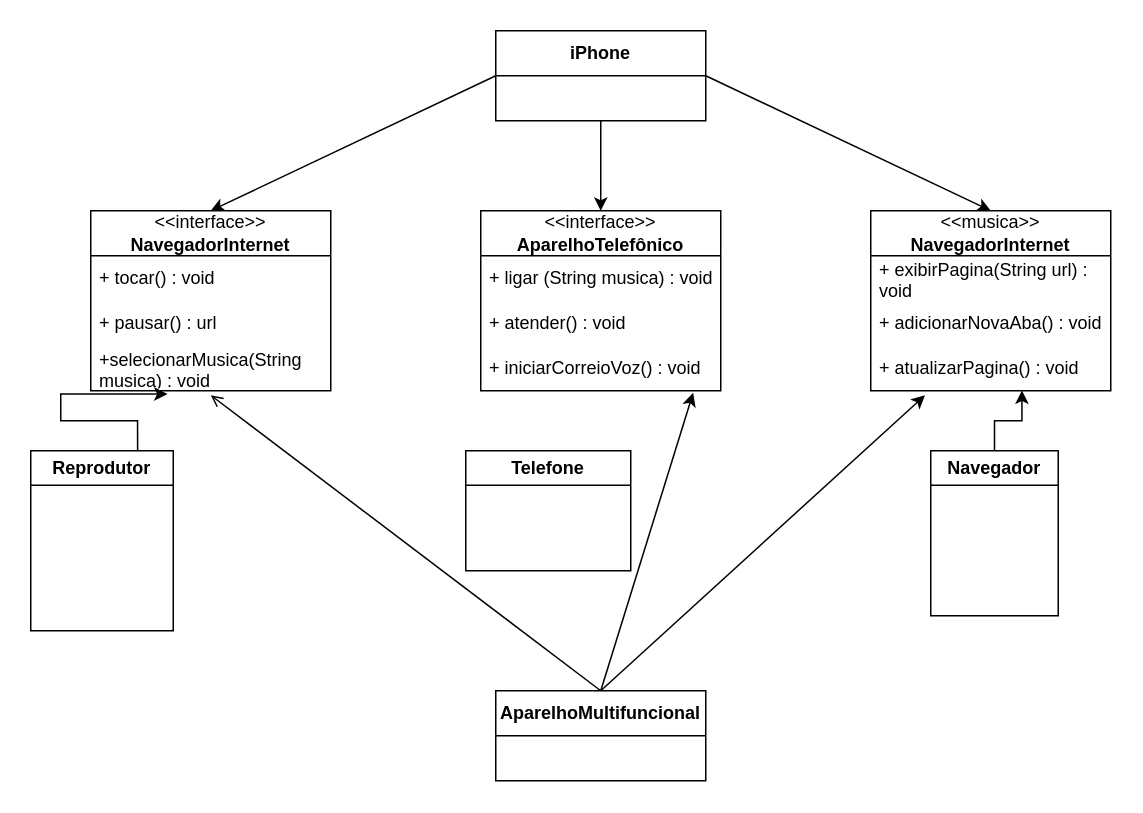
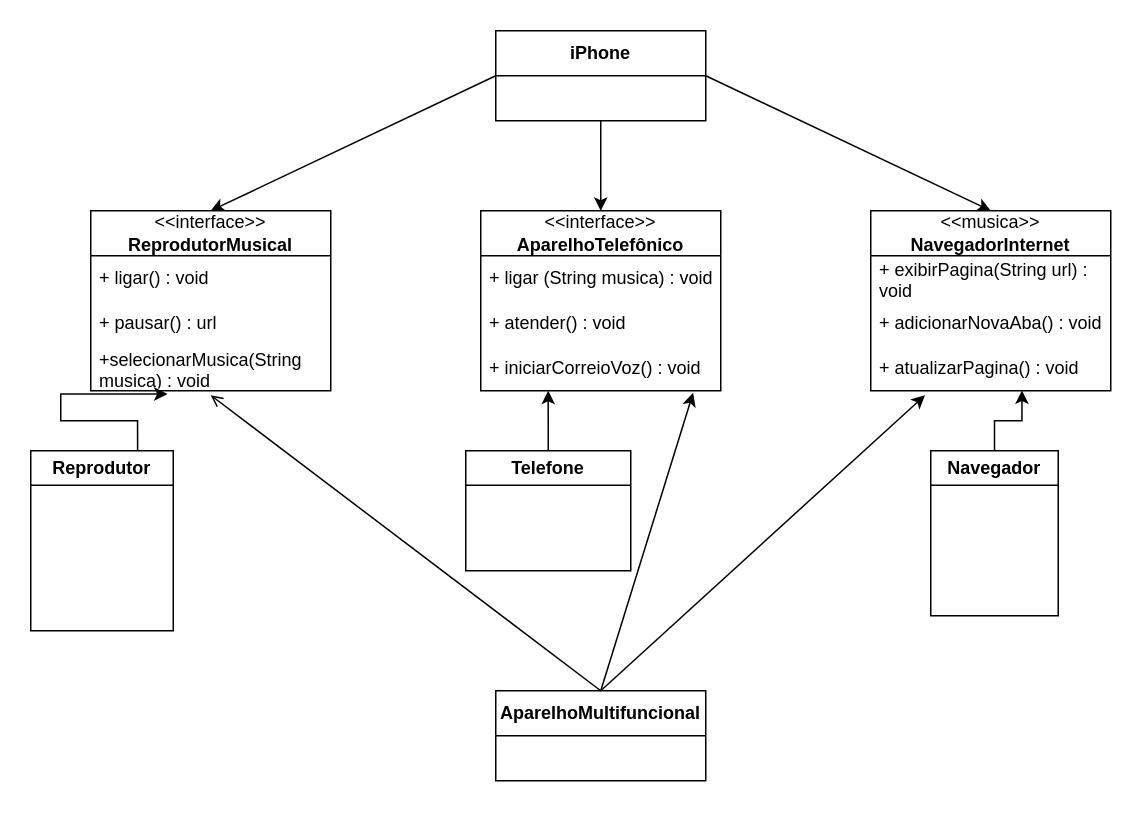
(211, 233) -> (211, 233)
(169, 278) -> (164, 278)
none -> (548, 426)
